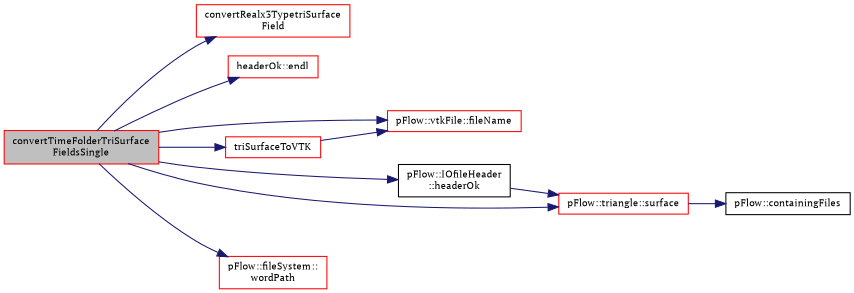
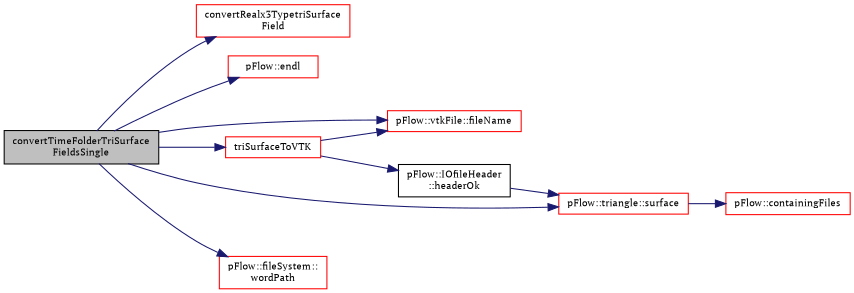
(273, 67) -> (273, 67)
(81, 147) -> (81, 147)
(273, 174) -> (354, 162)
(788, 204) -> (788, 204)
